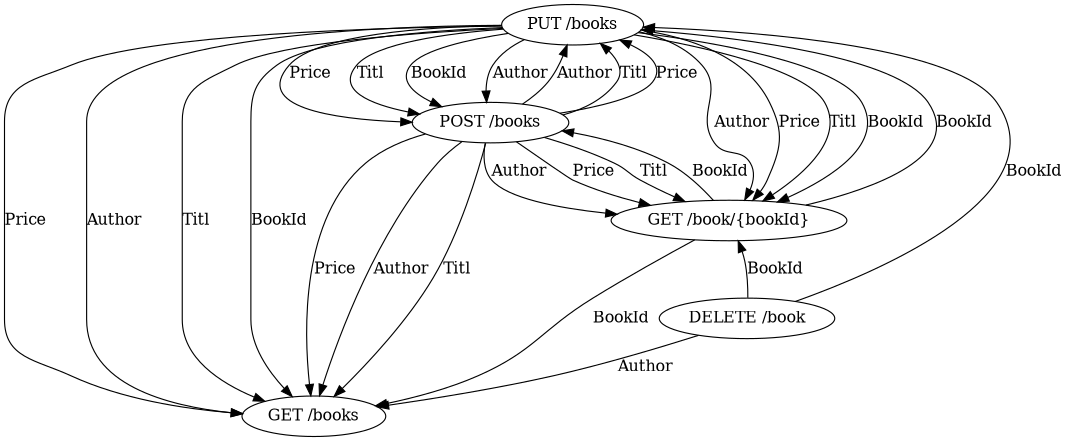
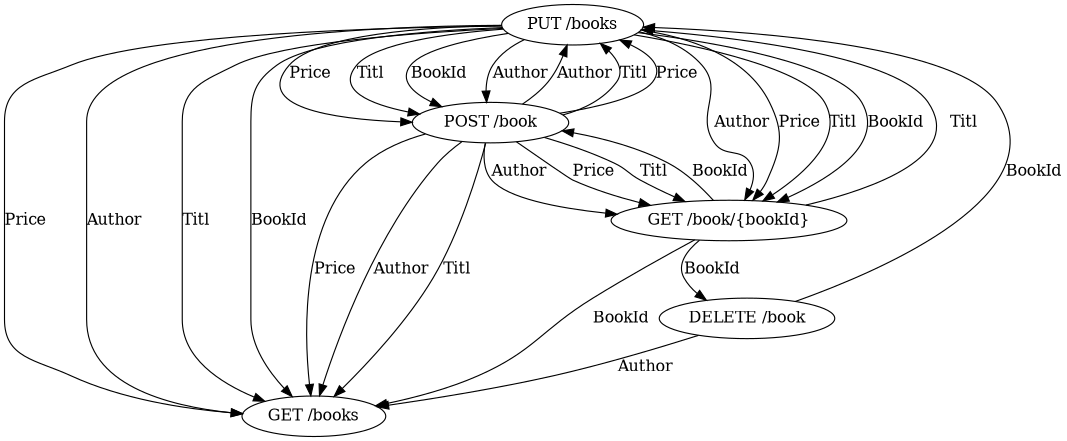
(490, 123) -> (490, 123)
(964, 123) -> (964, 123)
(747, 275) -> (682, 266)
